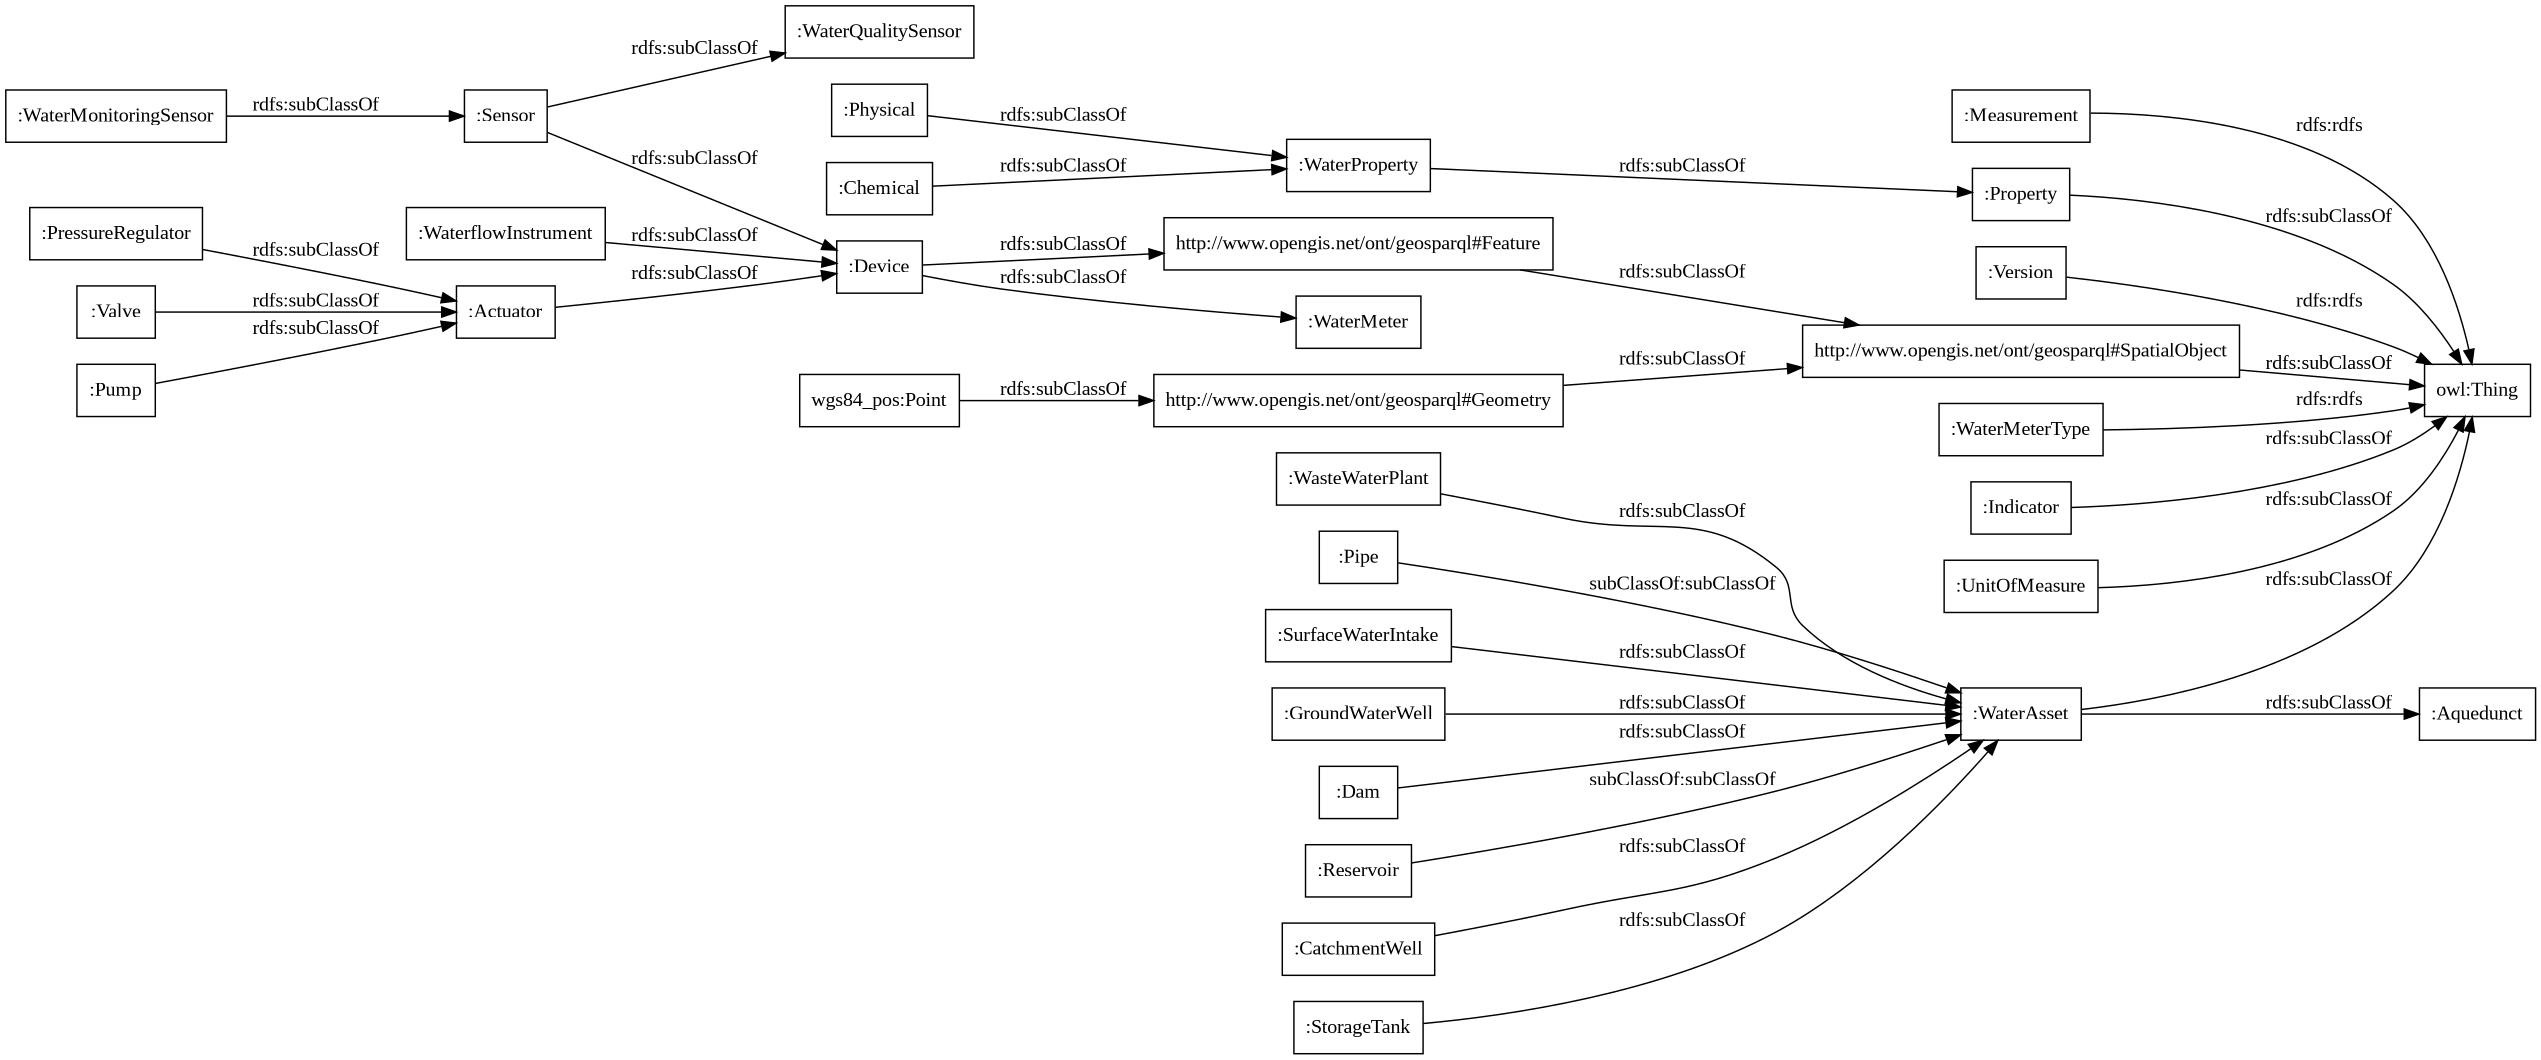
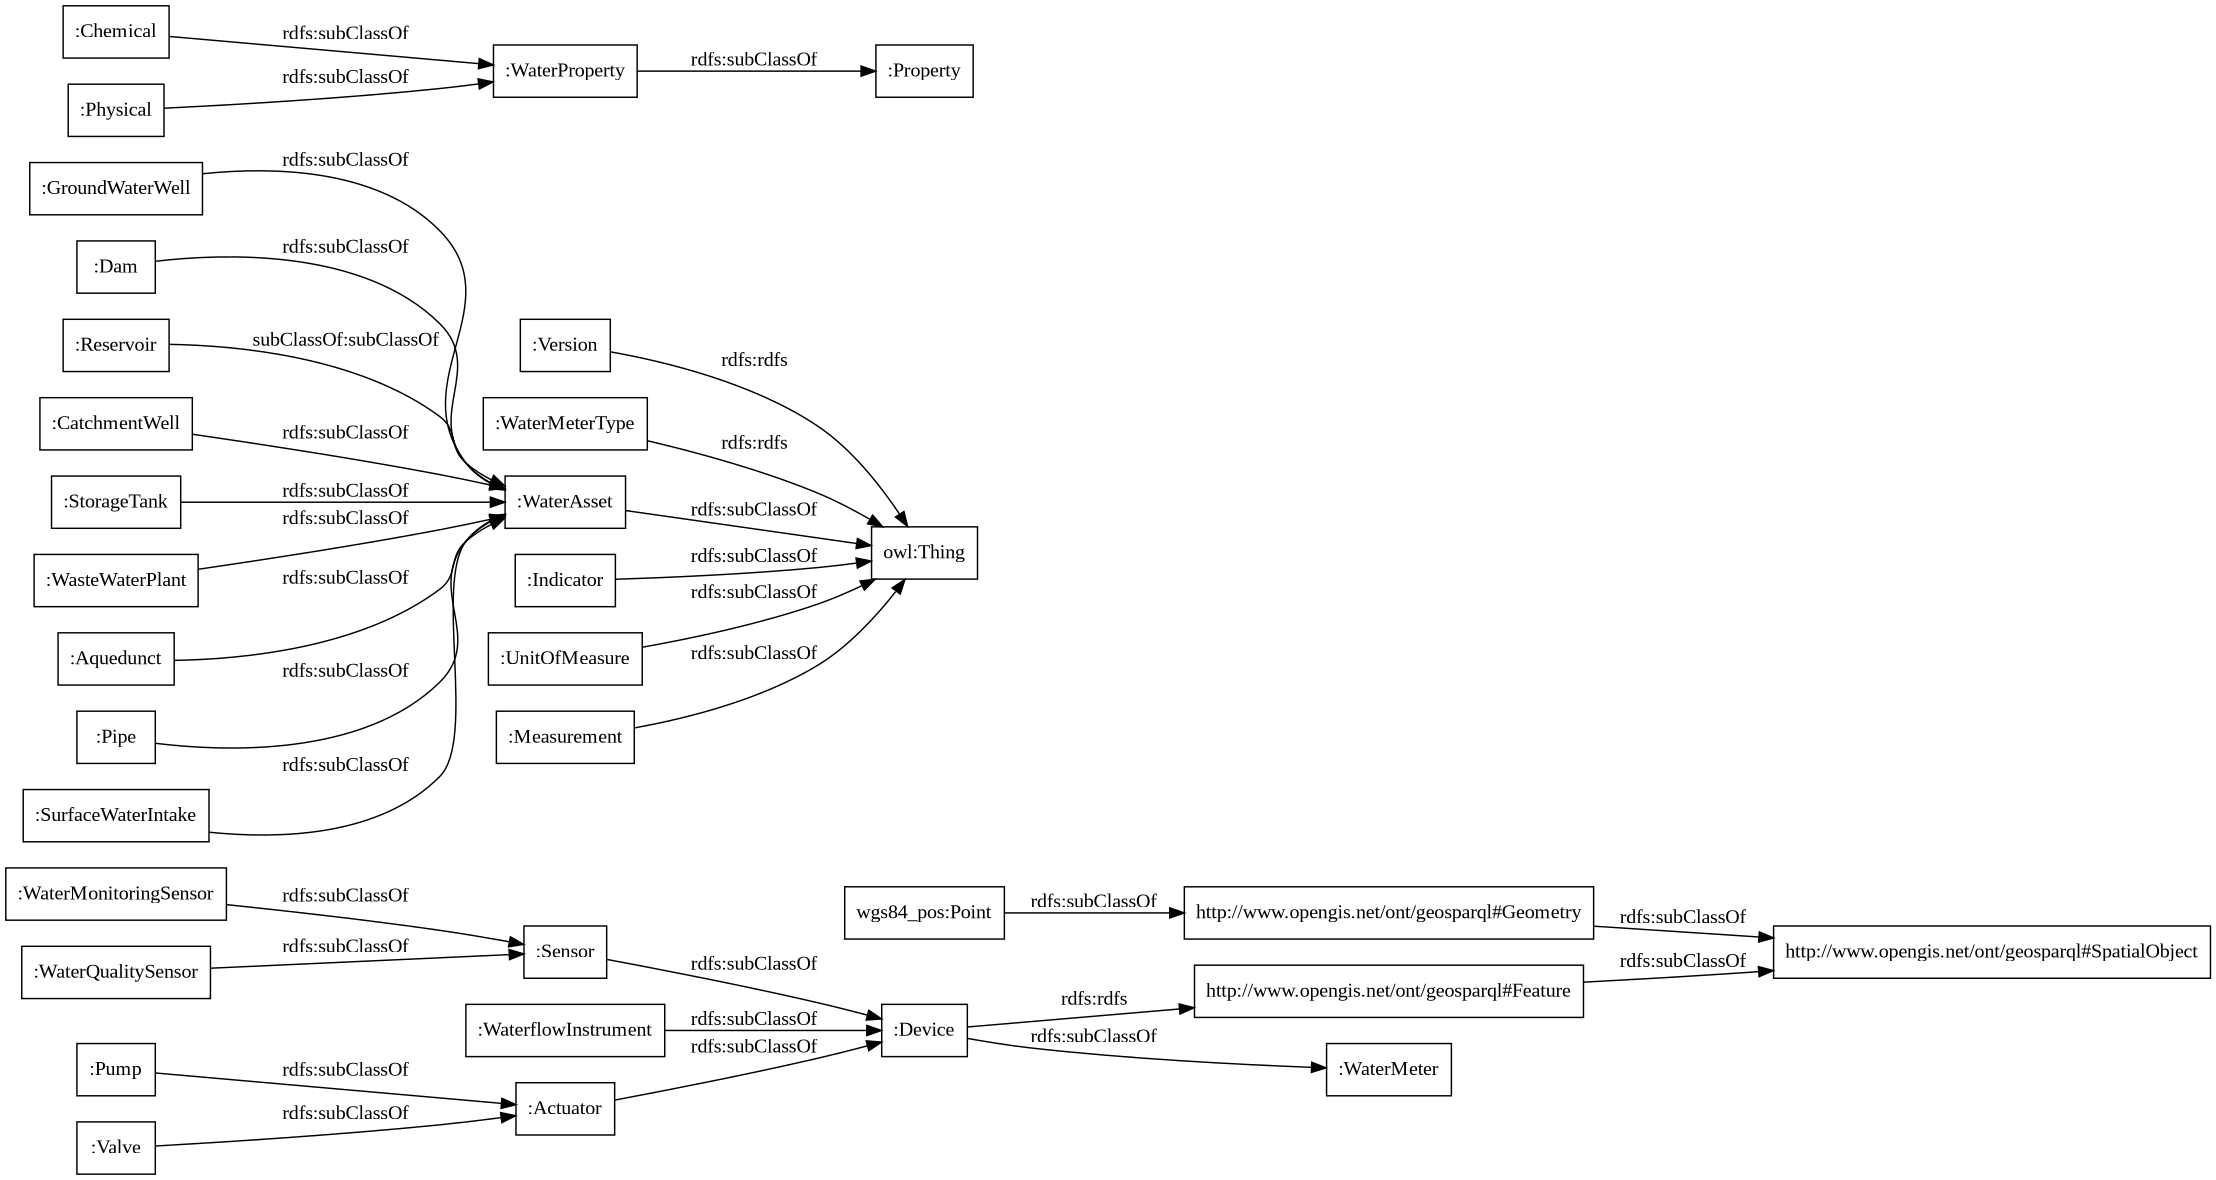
(659, 82) -> (360, 961)
(2329, 126) -> (755, 654)
(2281, 231) -> none
(116, 234) -> none
(1064, 245) -> (1094, 999)
(2325, 377) -> none
(1683, 584) -> (346, 671)
(2243, 714) -> (354, 632)
